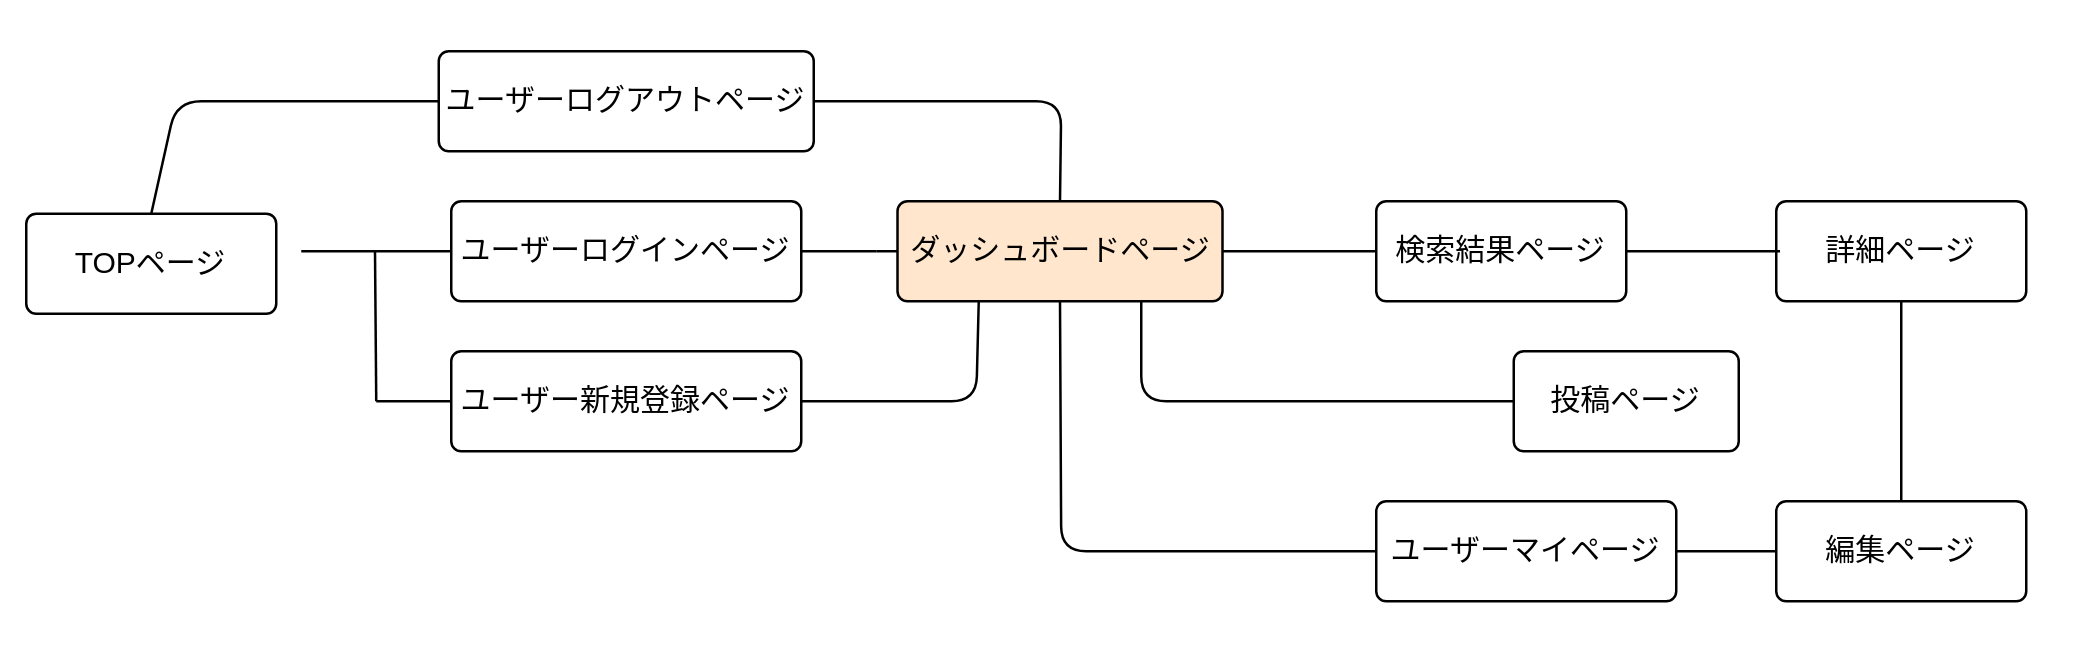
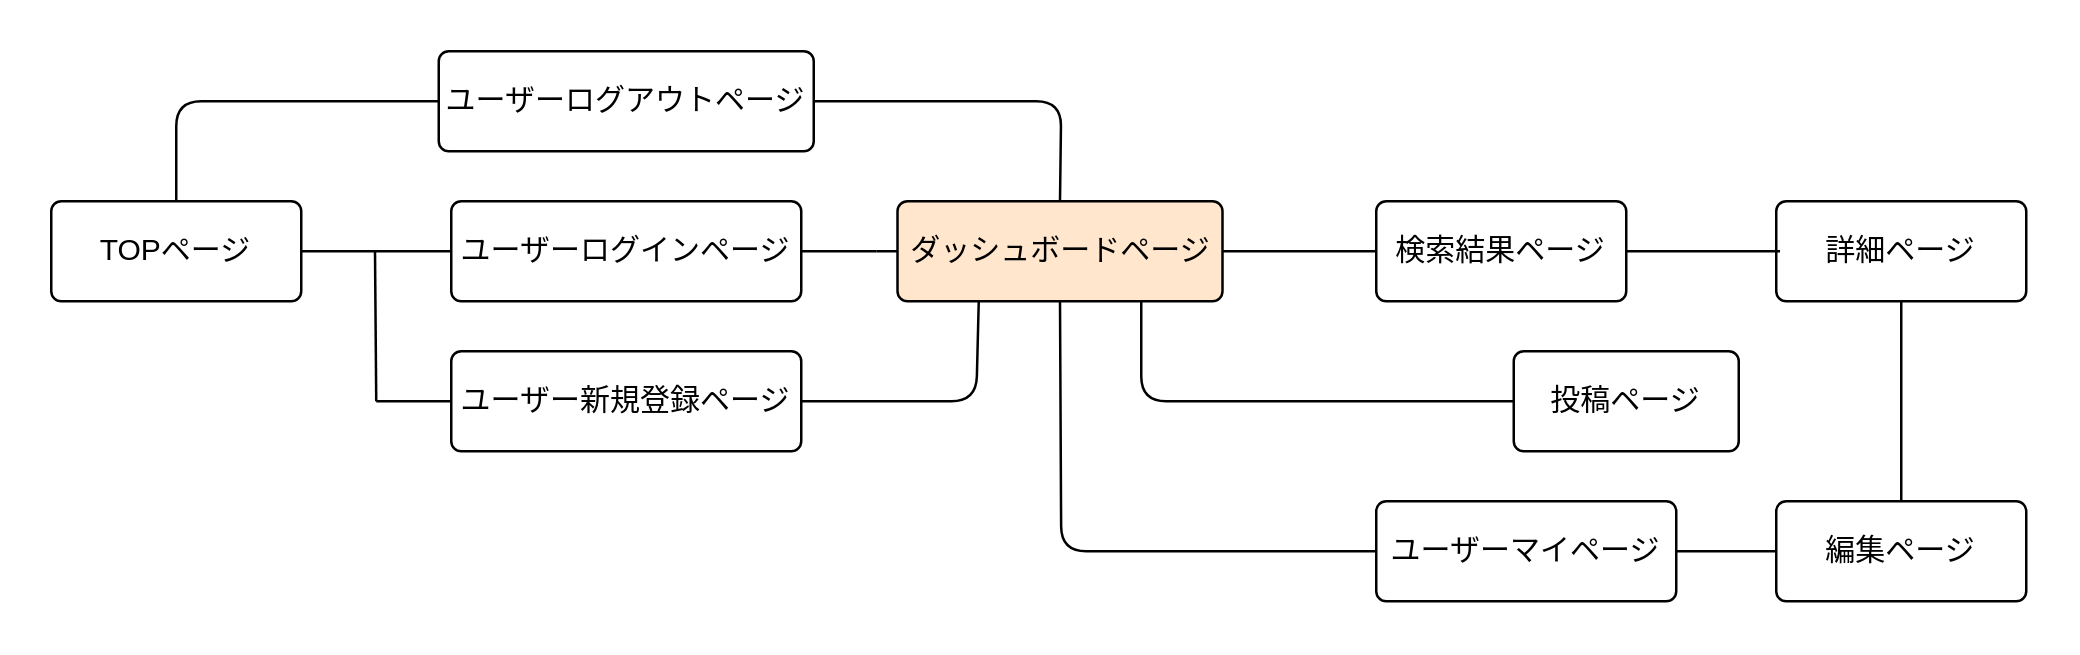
(151, 264) -> (176, 251)
